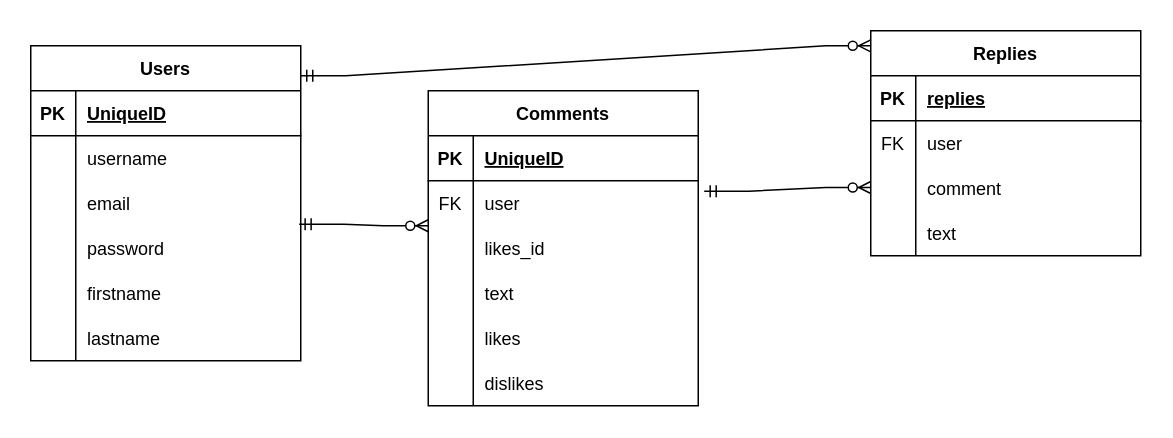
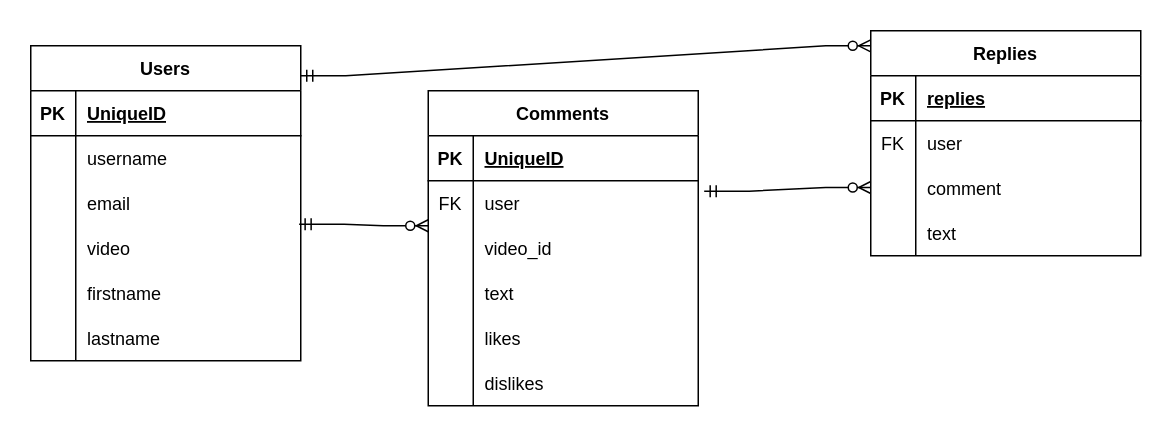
(127, 249) -> (110, 249)
(518, 249) -> (520, 249)
